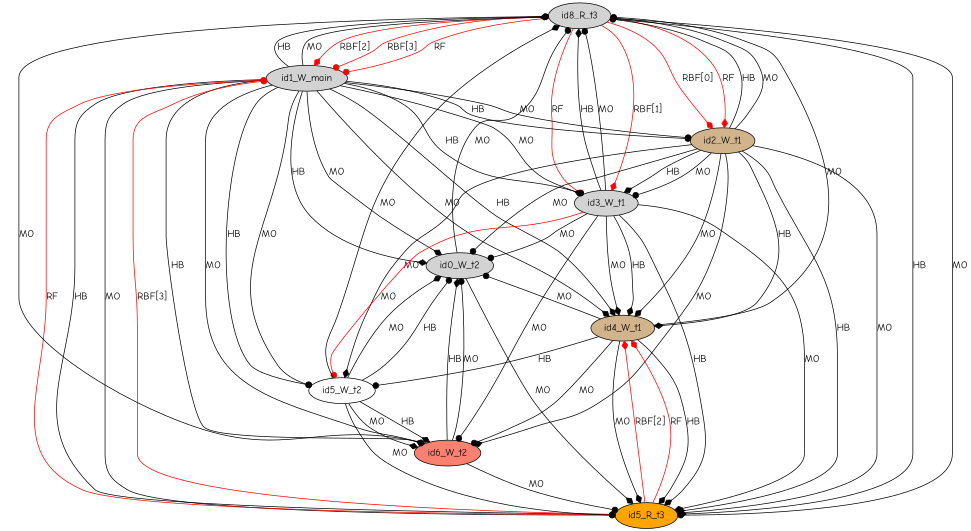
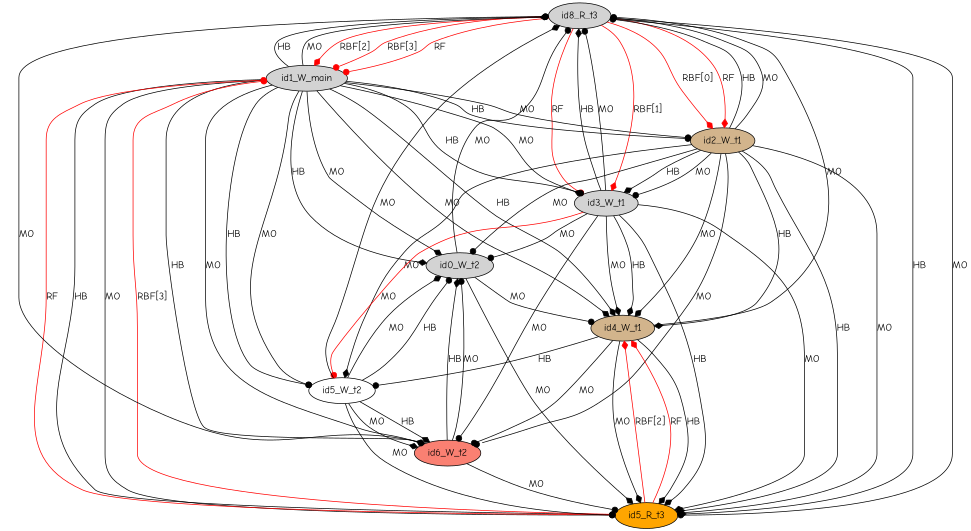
(548, 299) -> (528, 308)
(659, 344) -> (659, 344)
